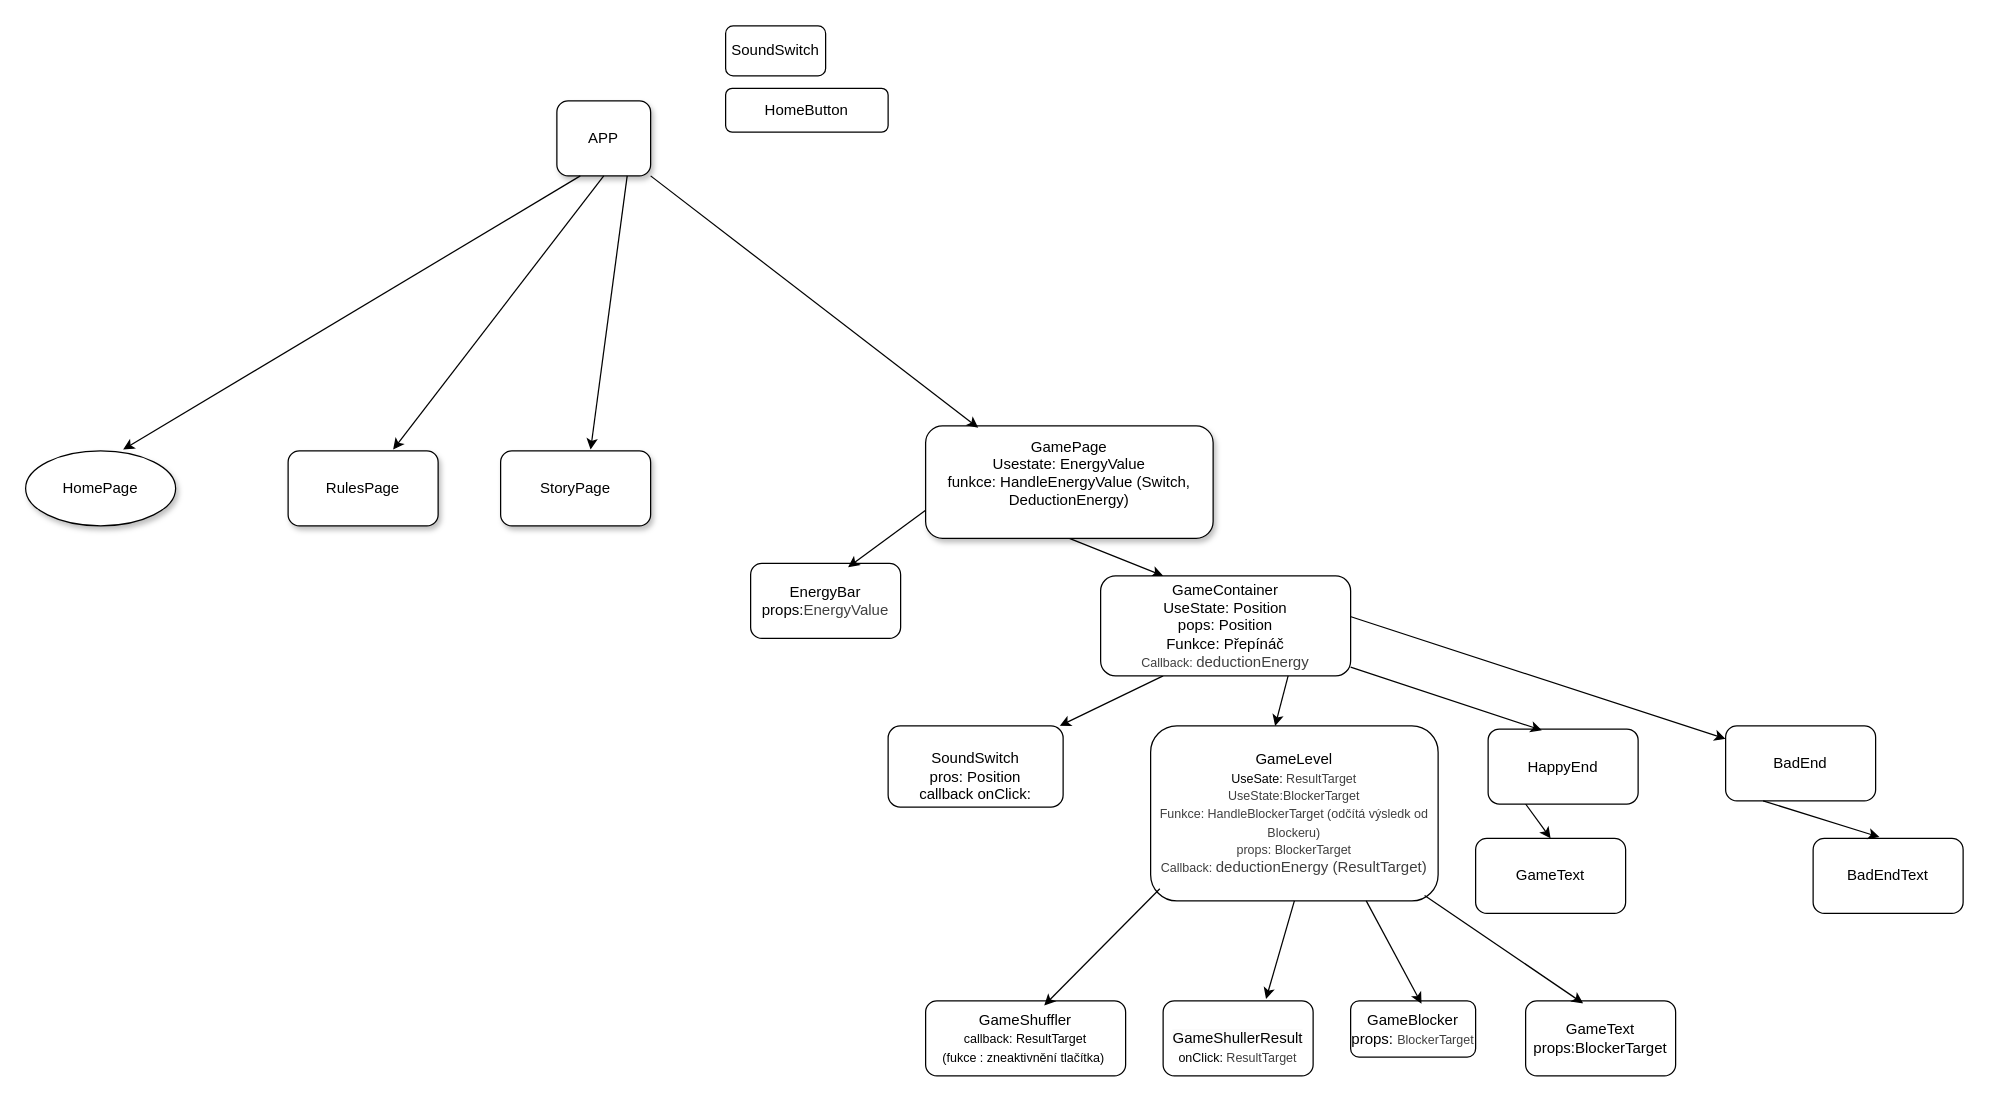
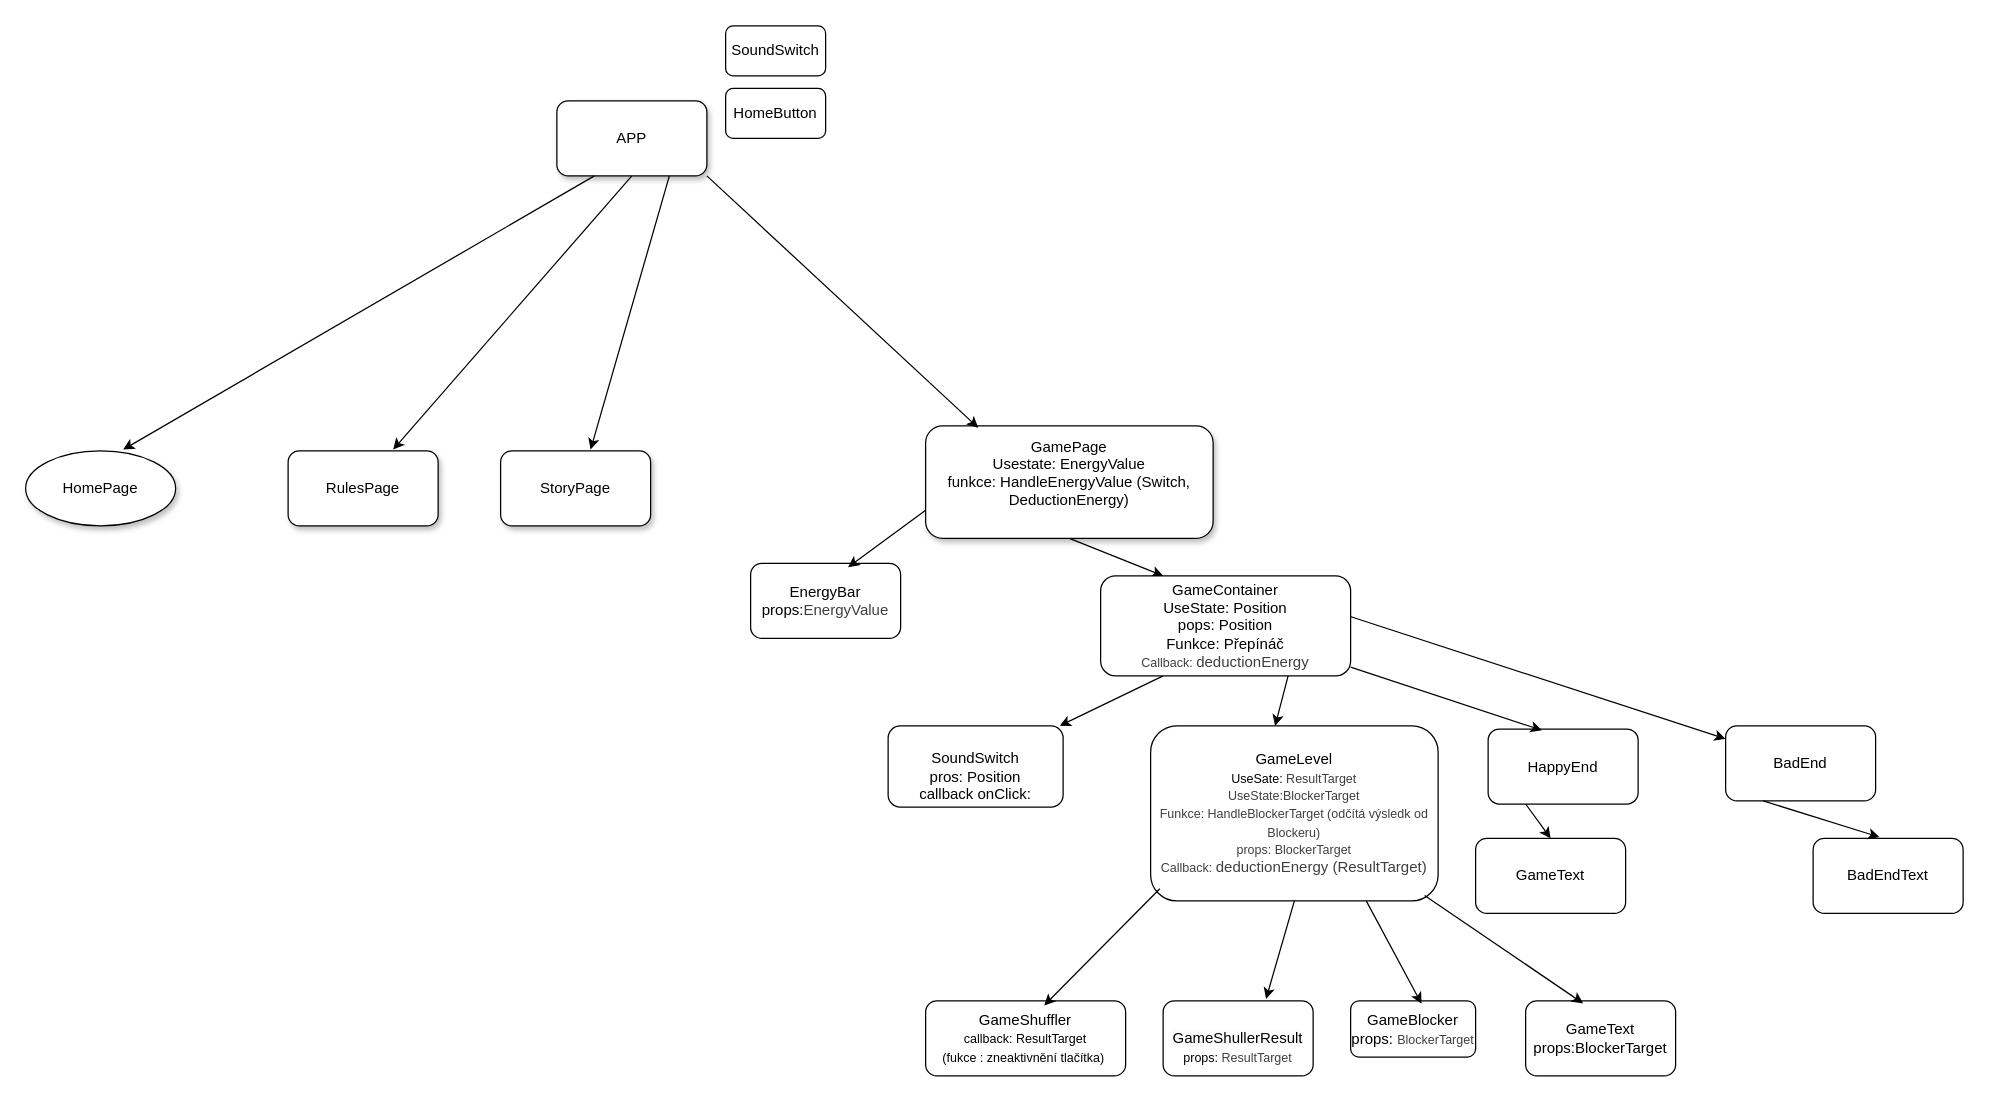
(807, 110) -> (776, 113)
(604, 138) -> (632, 138)
(1238, 1038) -> (1238, 1038)
